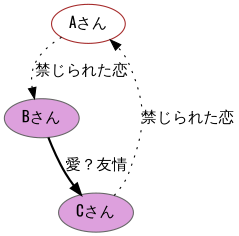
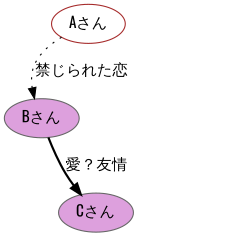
(142, 122) -> none
